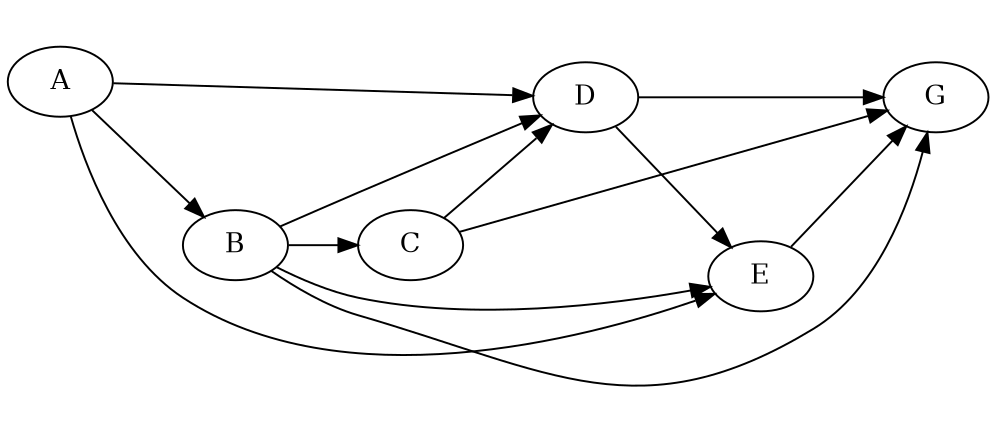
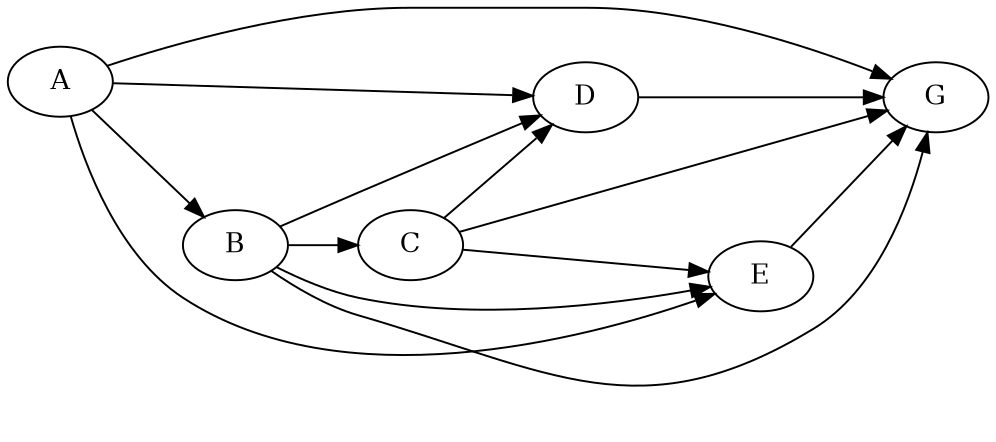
none -> (491, 8)
(672, 185) -> (576, 260)
